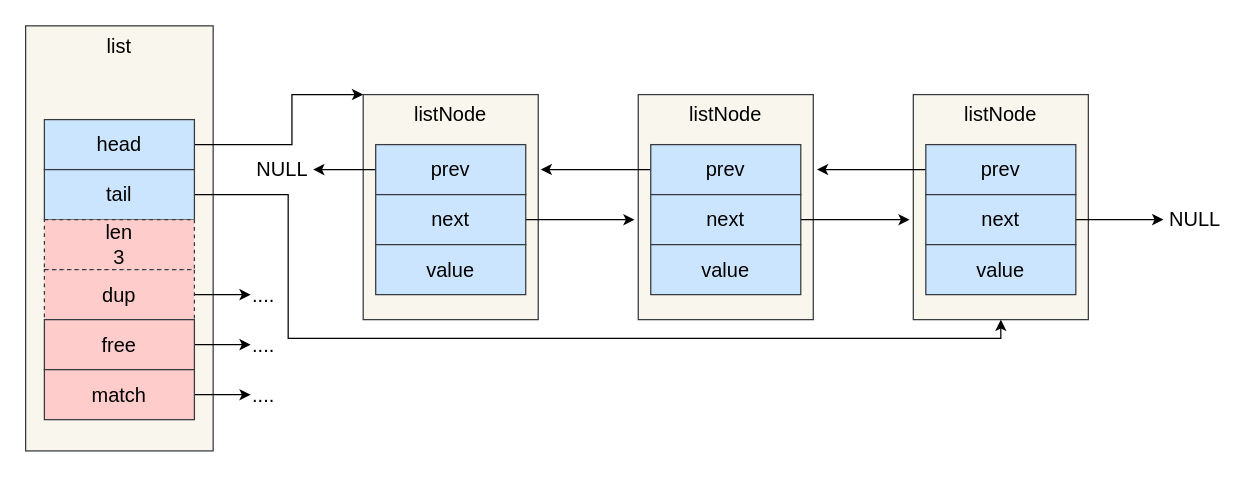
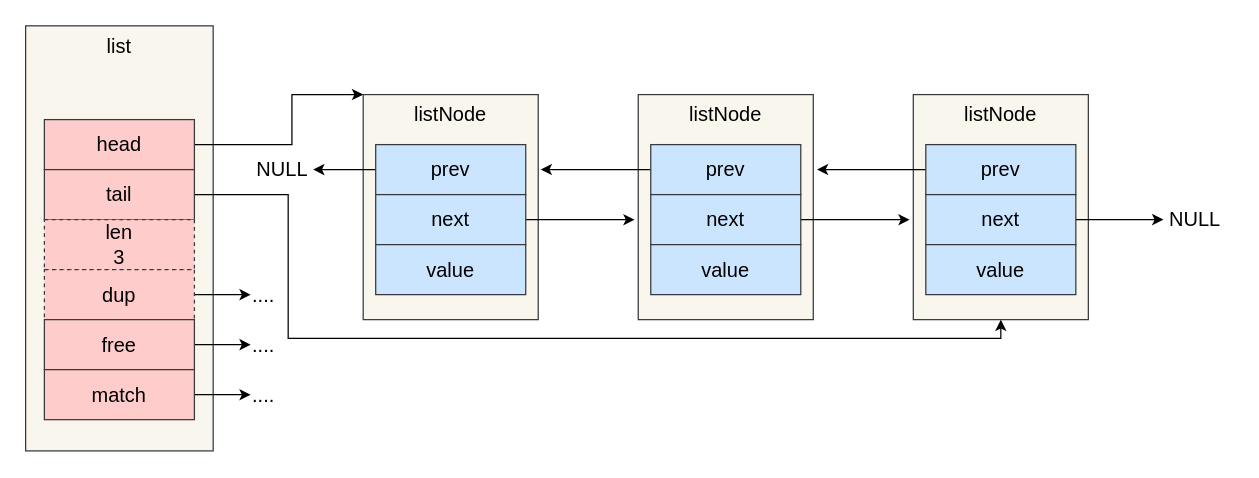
(119, 144) -> (119, 144)
(119, 194) -> (119, 194)
